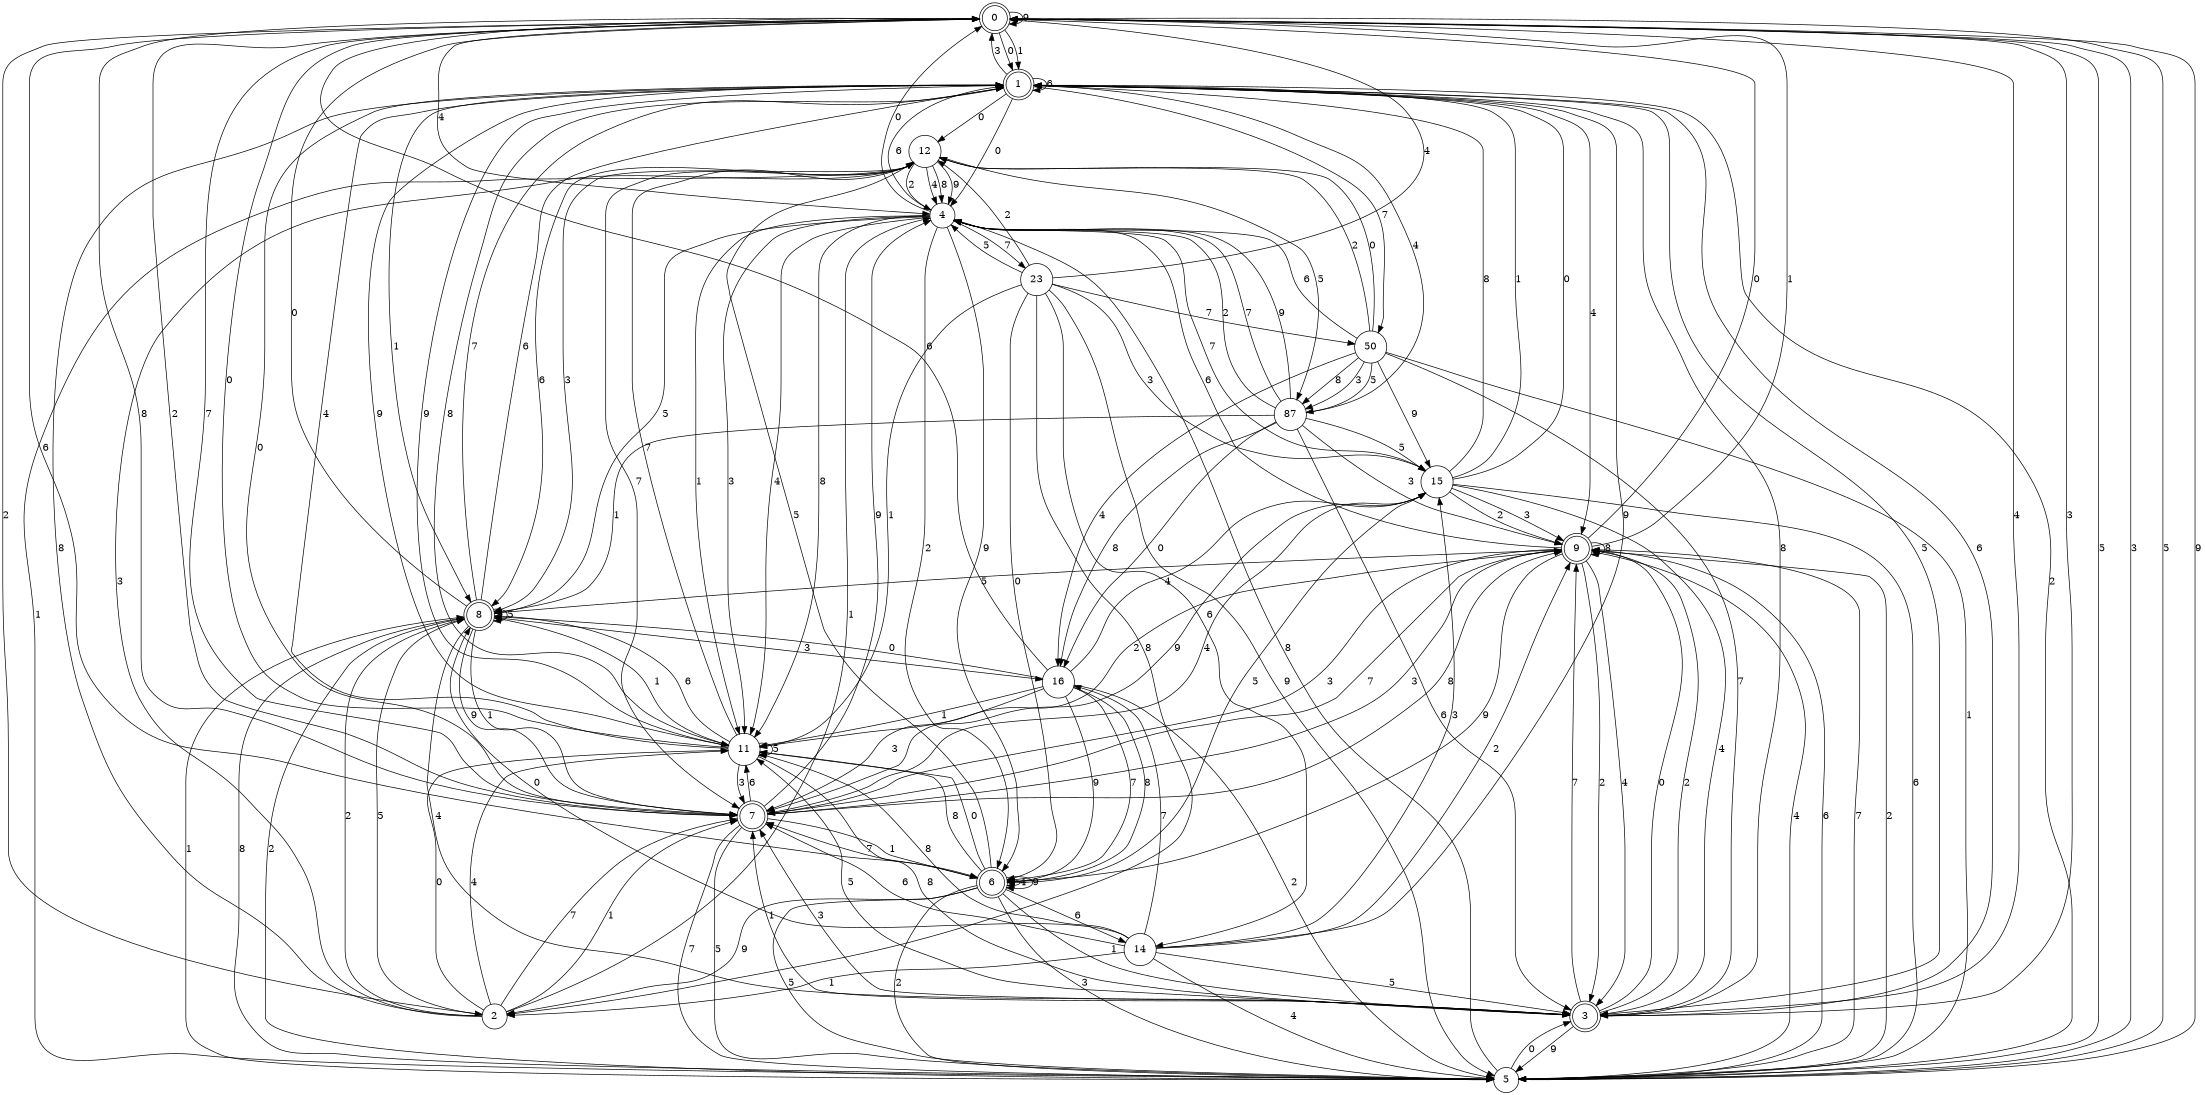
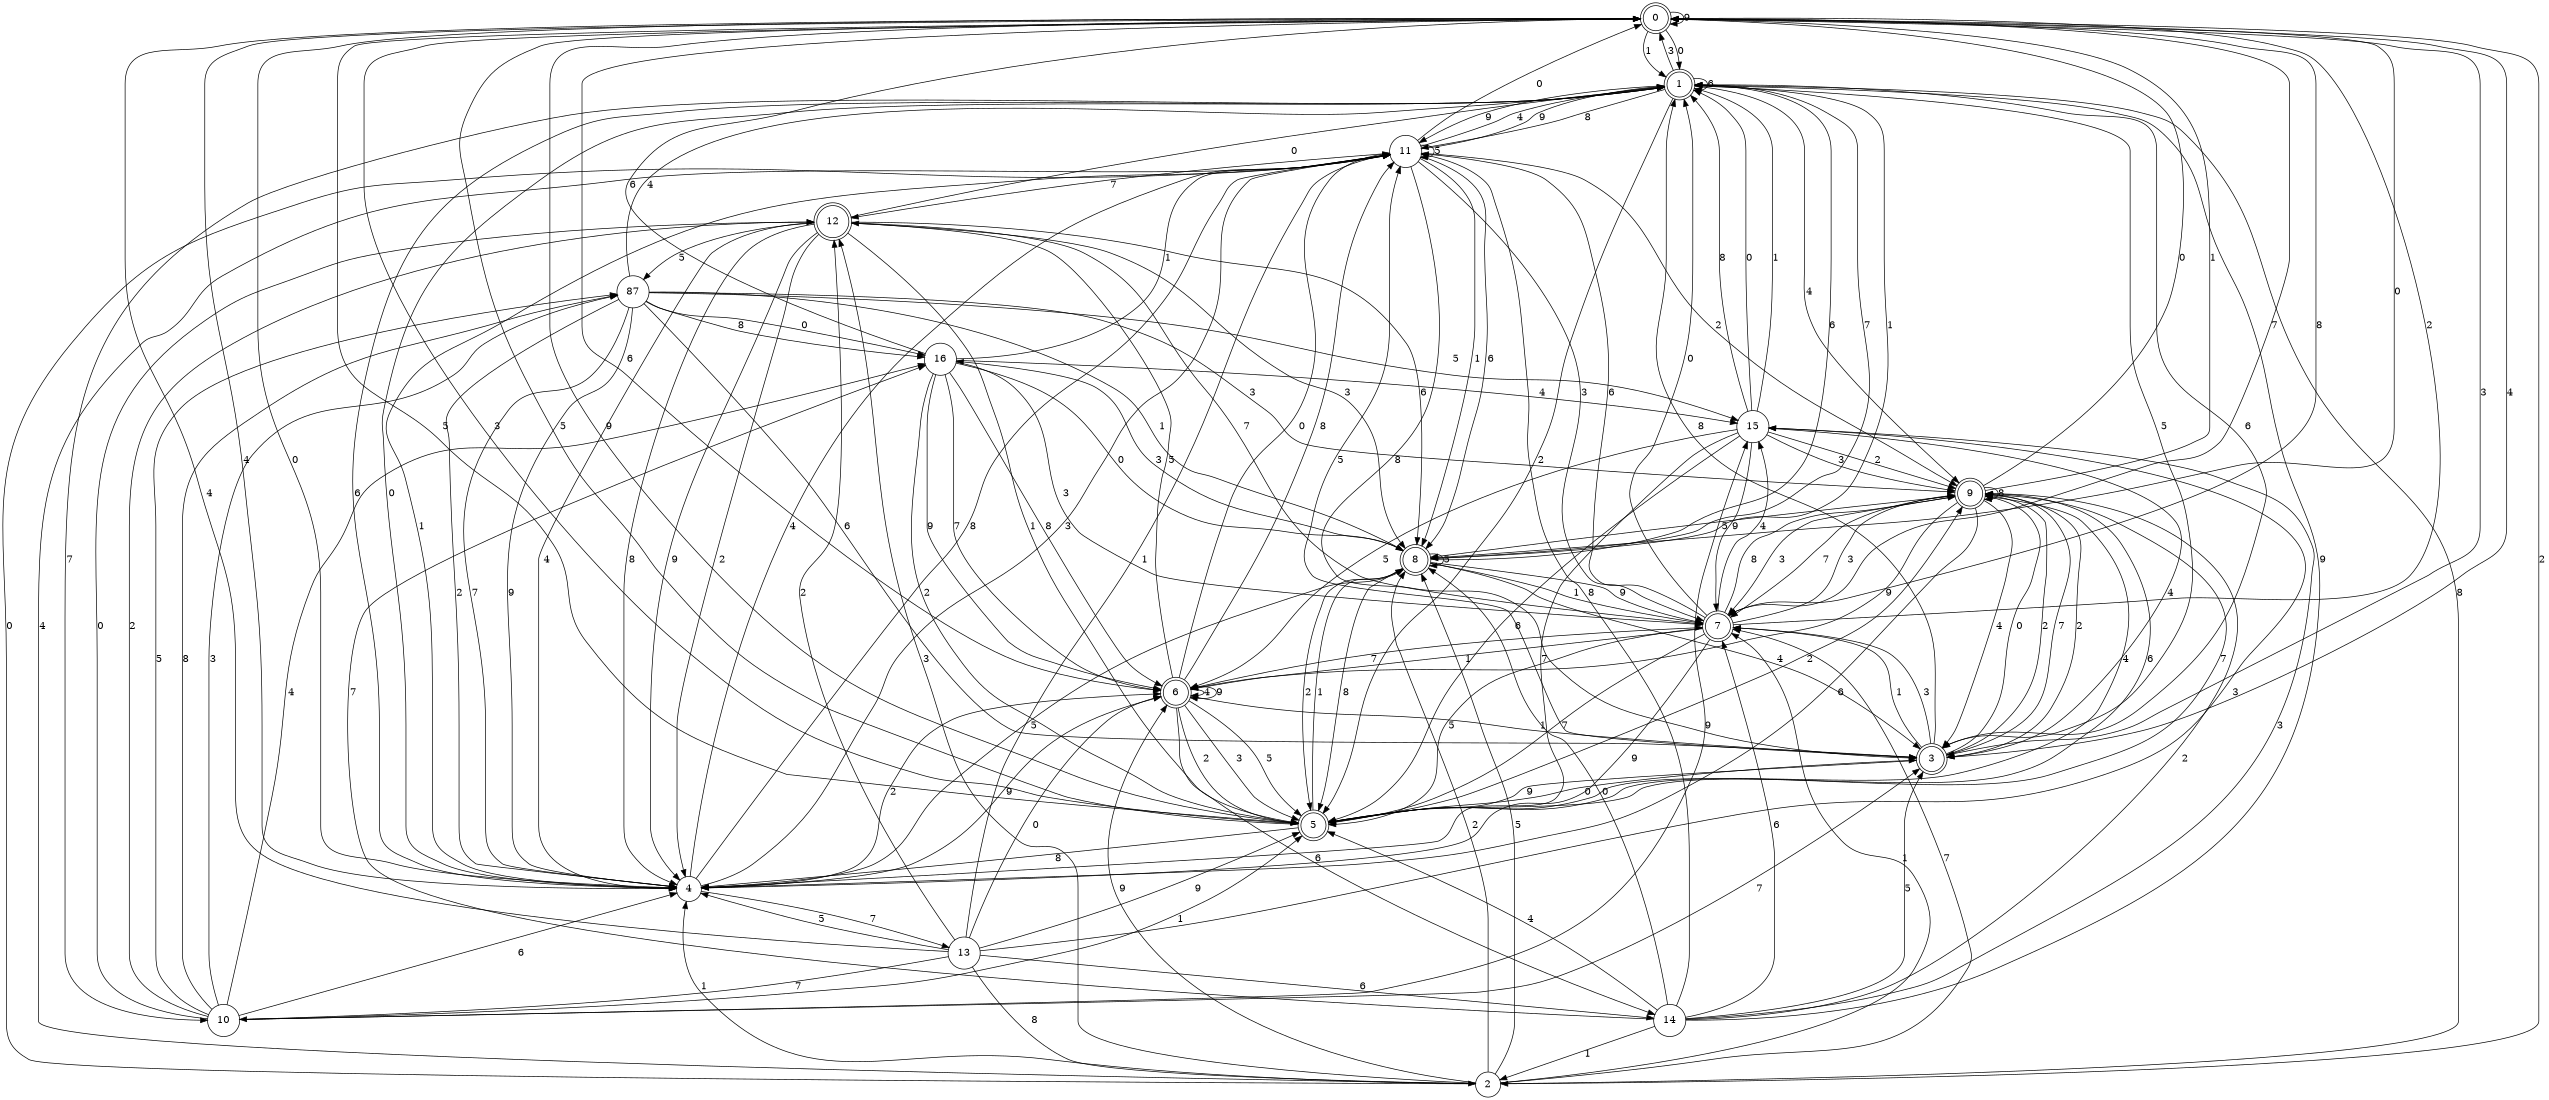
(975, 116) -> (1252, 142)
(925, 151) -> (833, 222)
(1037, 280) -> (964, 953)
(1371, 347) -> (224, 1020)
(741, 934) -> (1188, 980)
(1506, 1080) -> (1313, 825)
